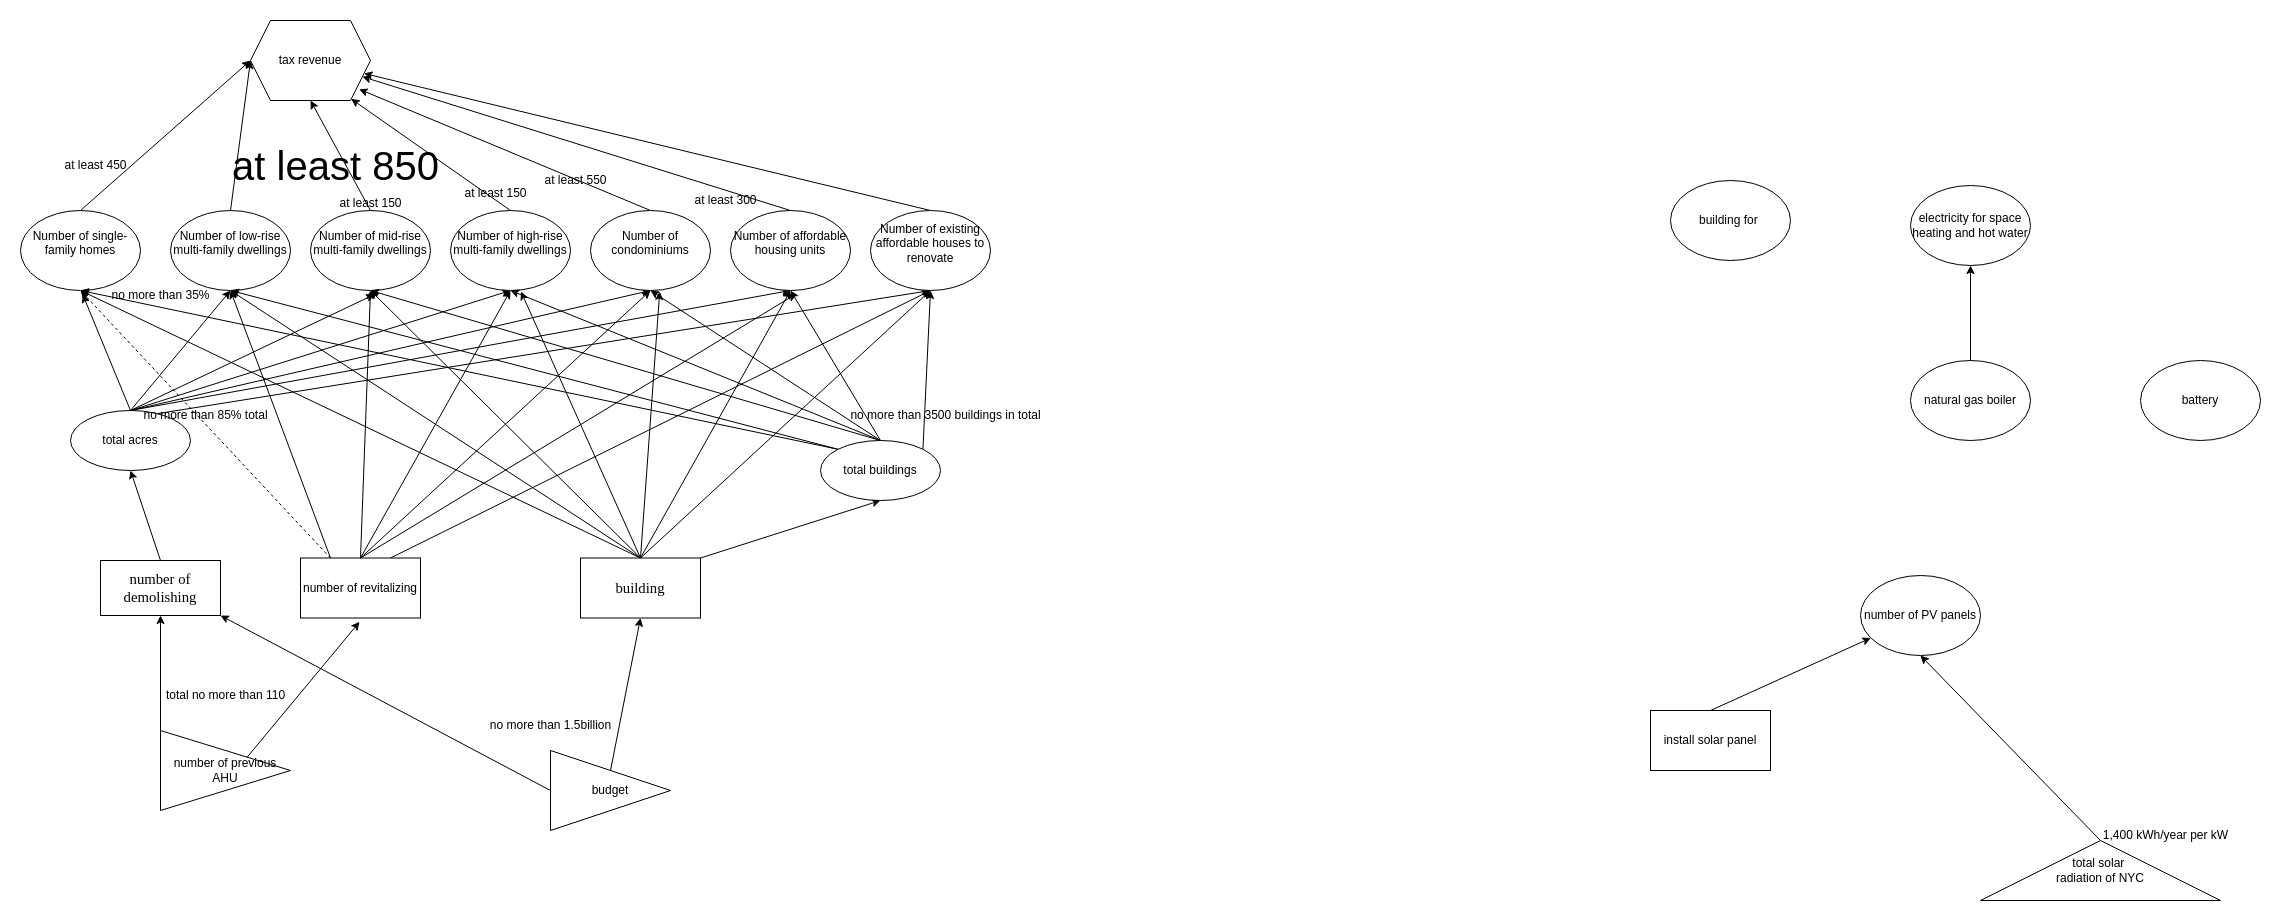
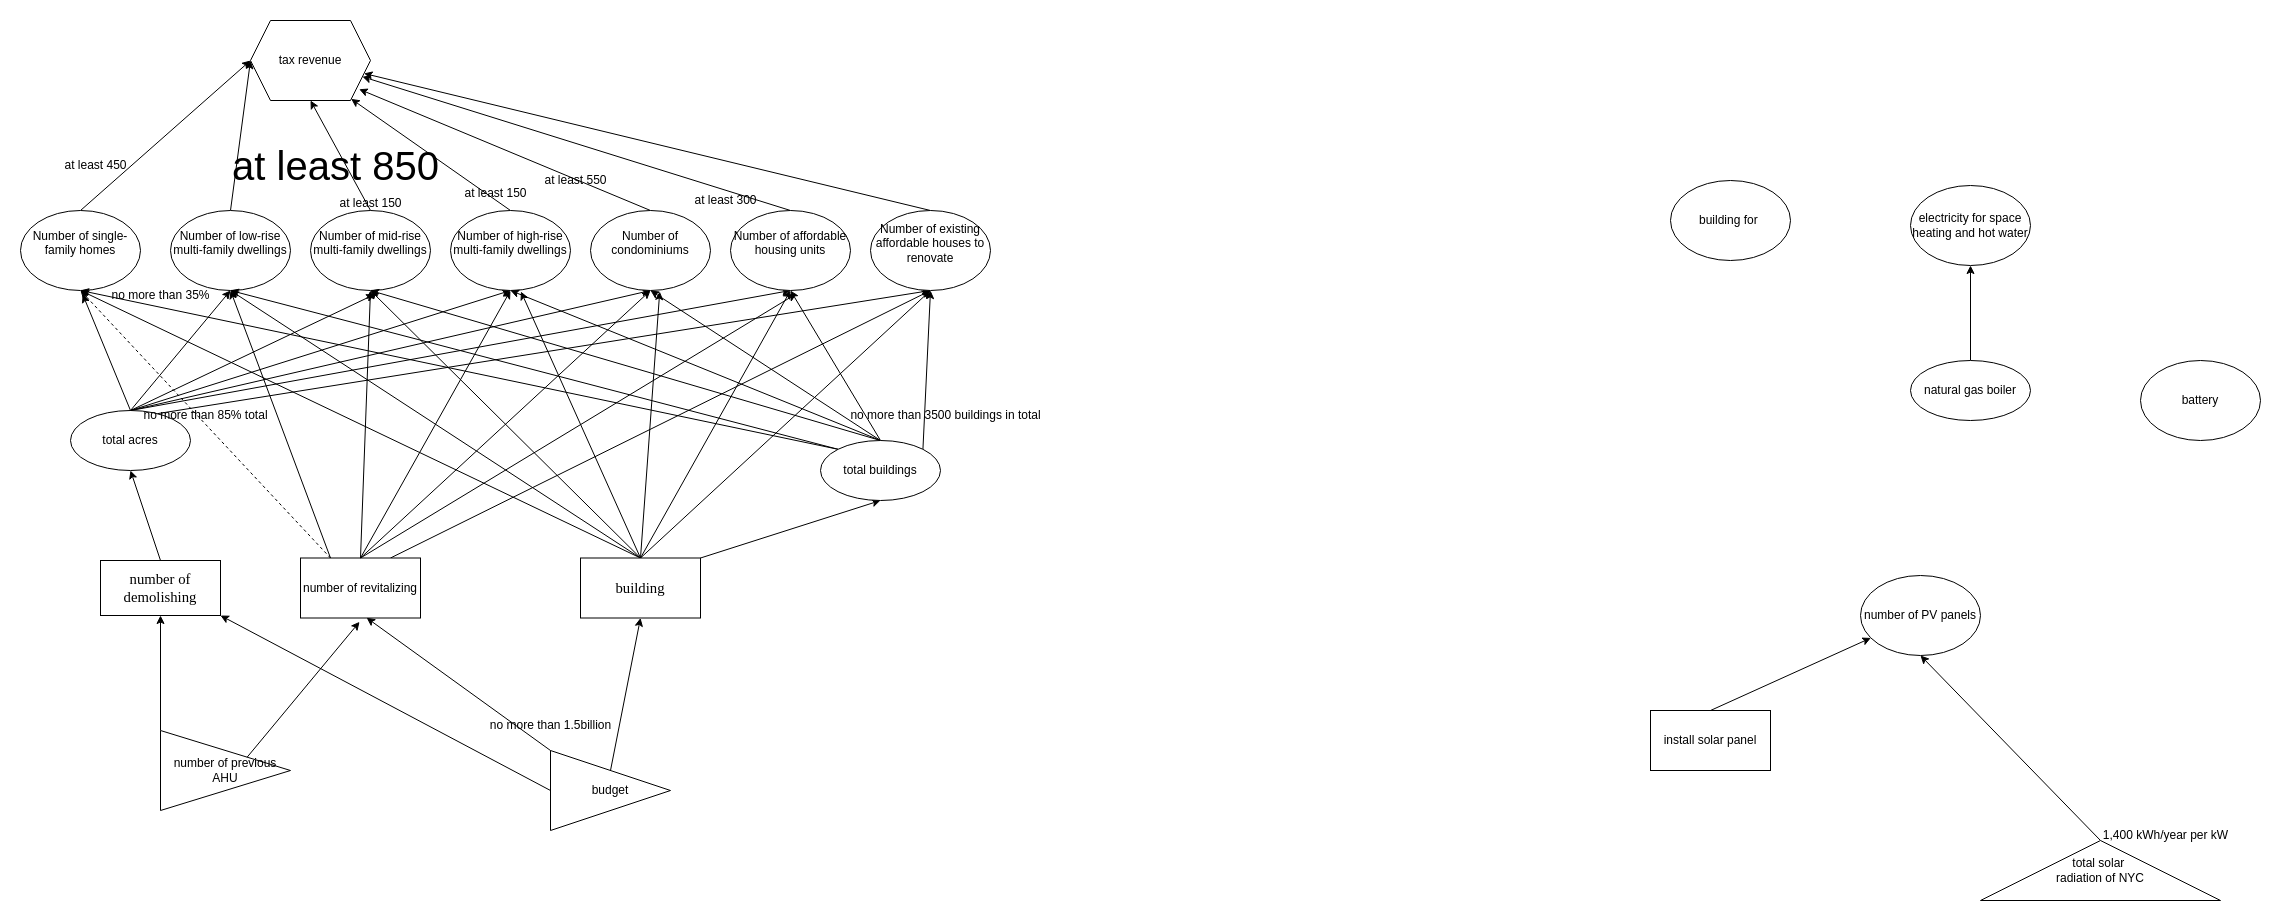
(1971, 401) -> (1971, 391)
none -> (461, 686)
(226, 696) -> none
